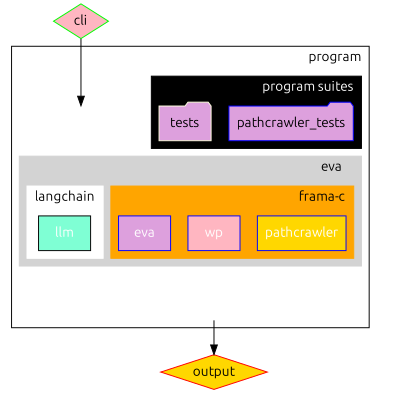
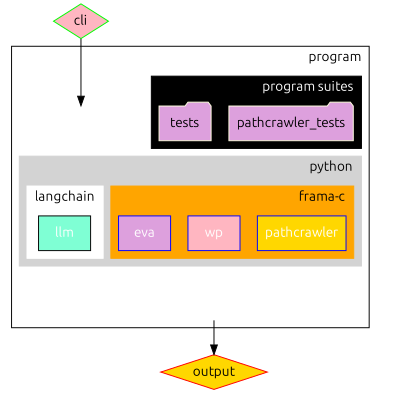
(291, 123) -> (291, 123)
(332, 167) -> (332, 167)
